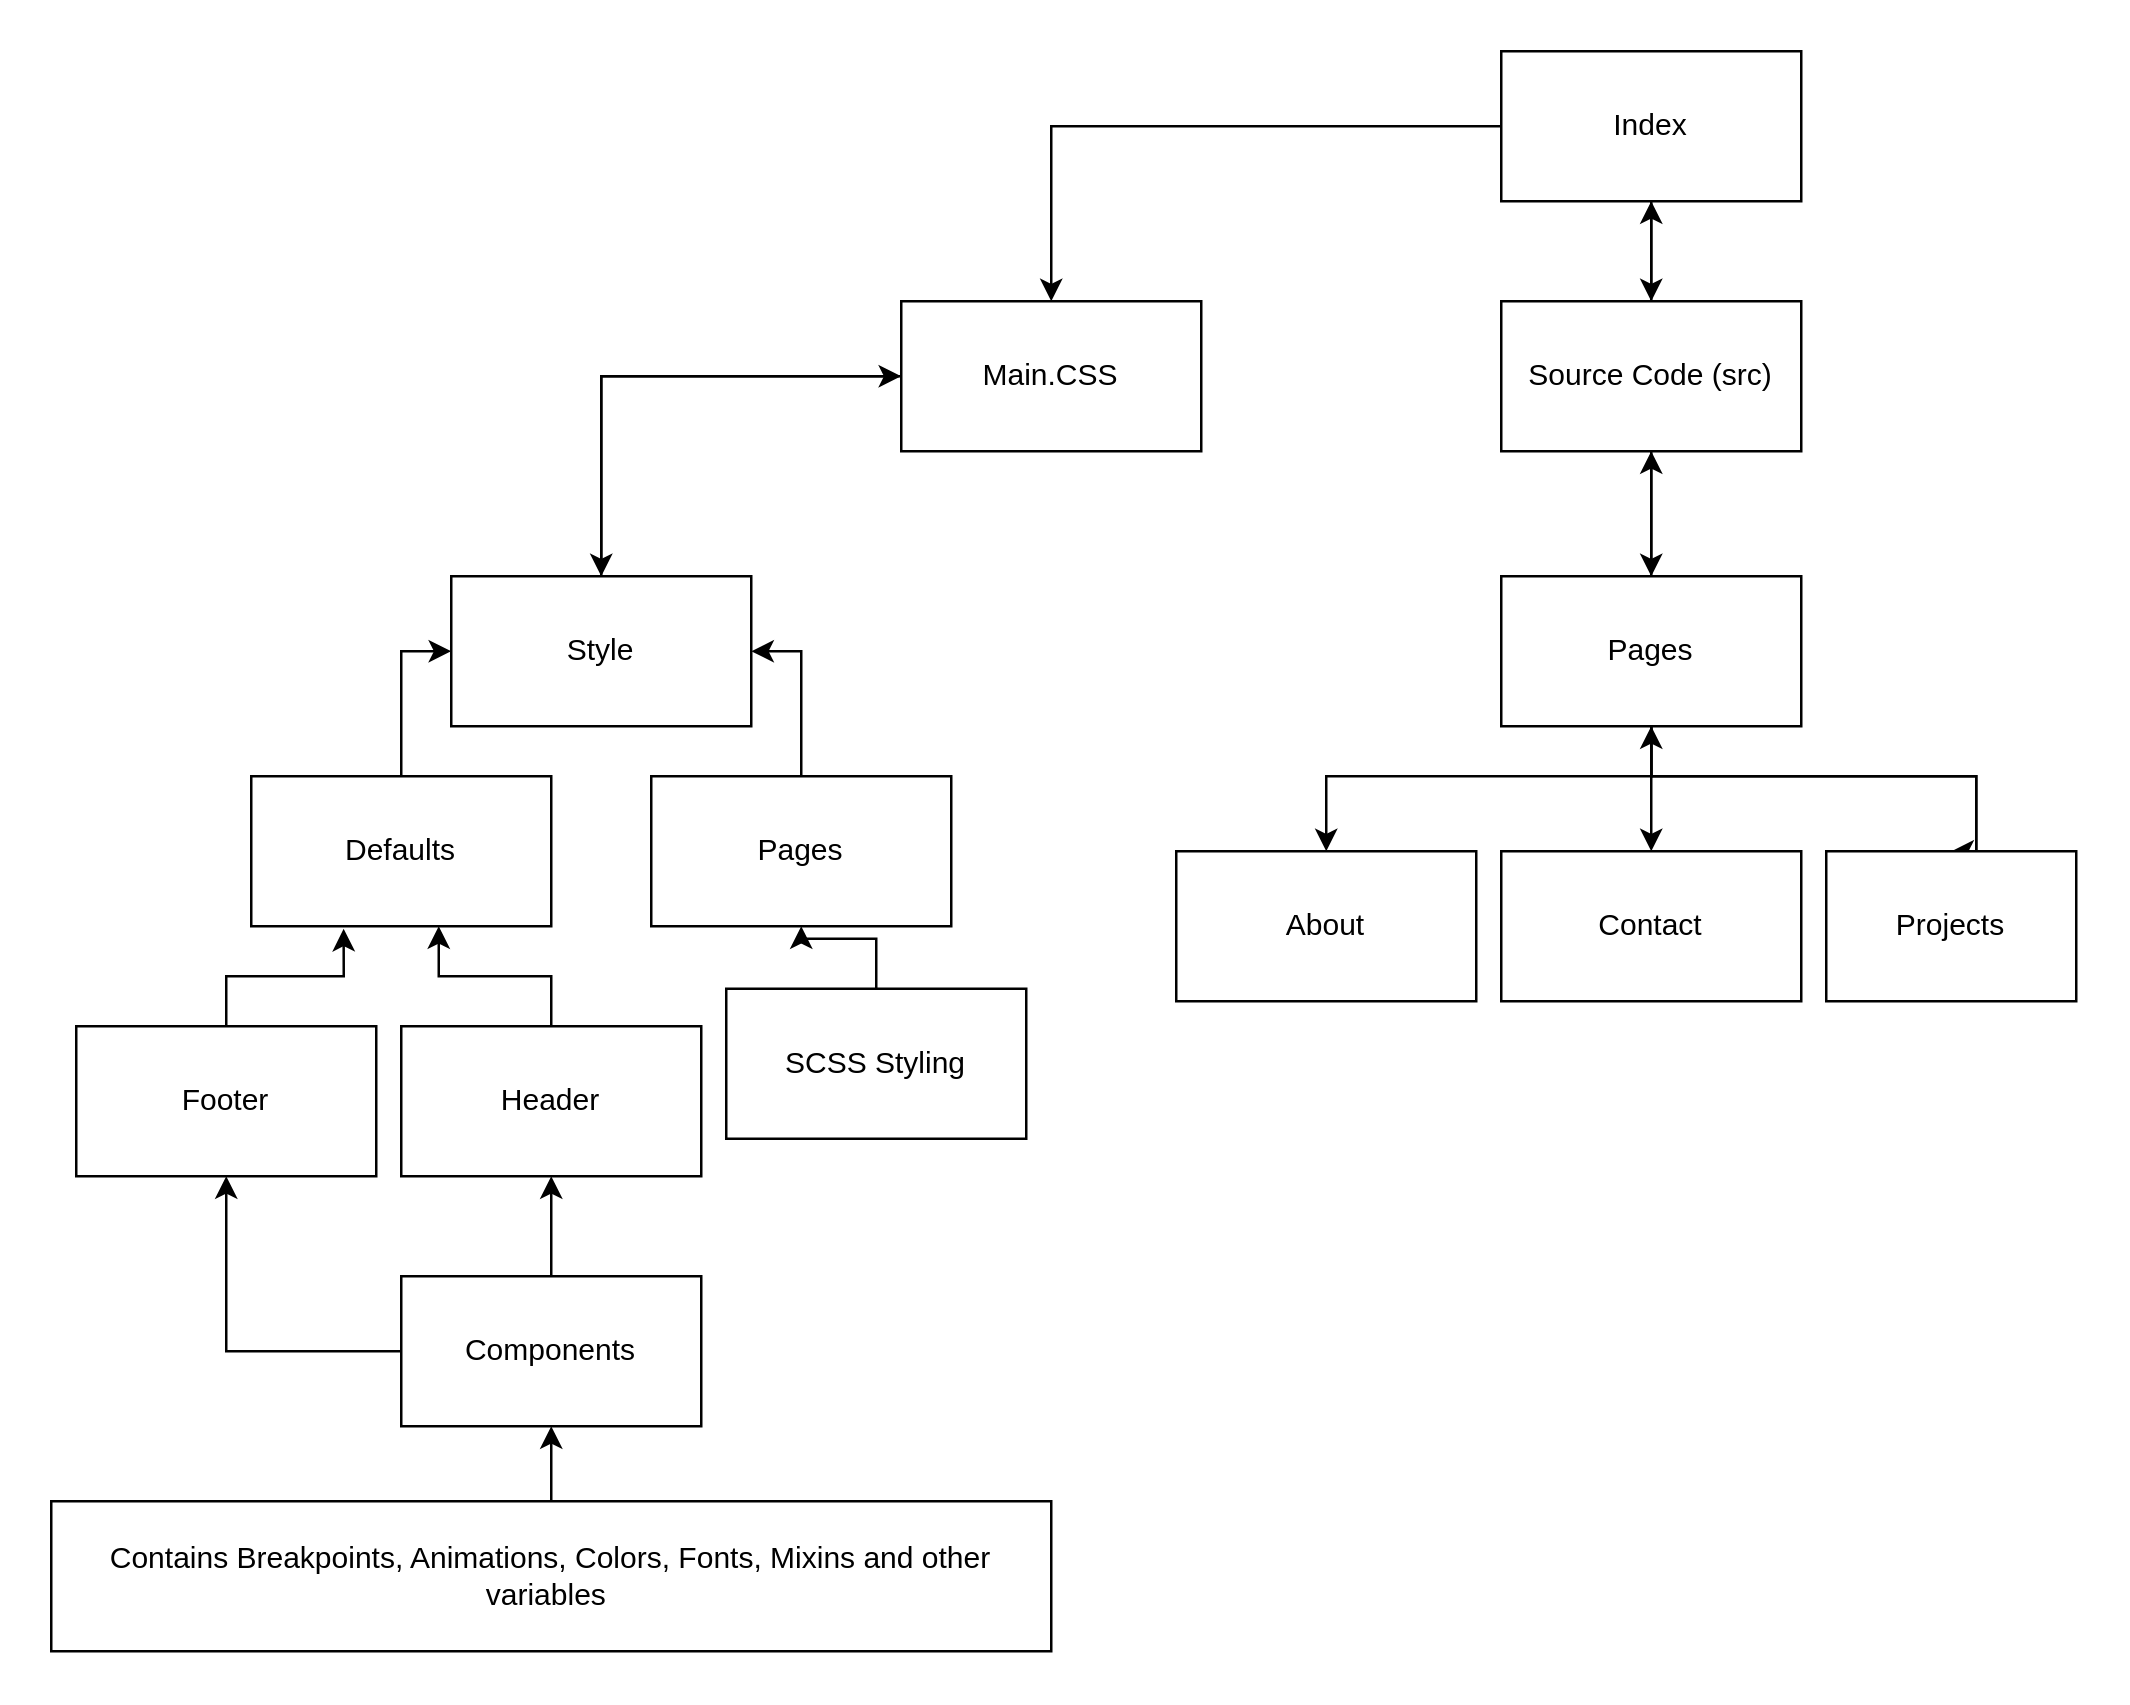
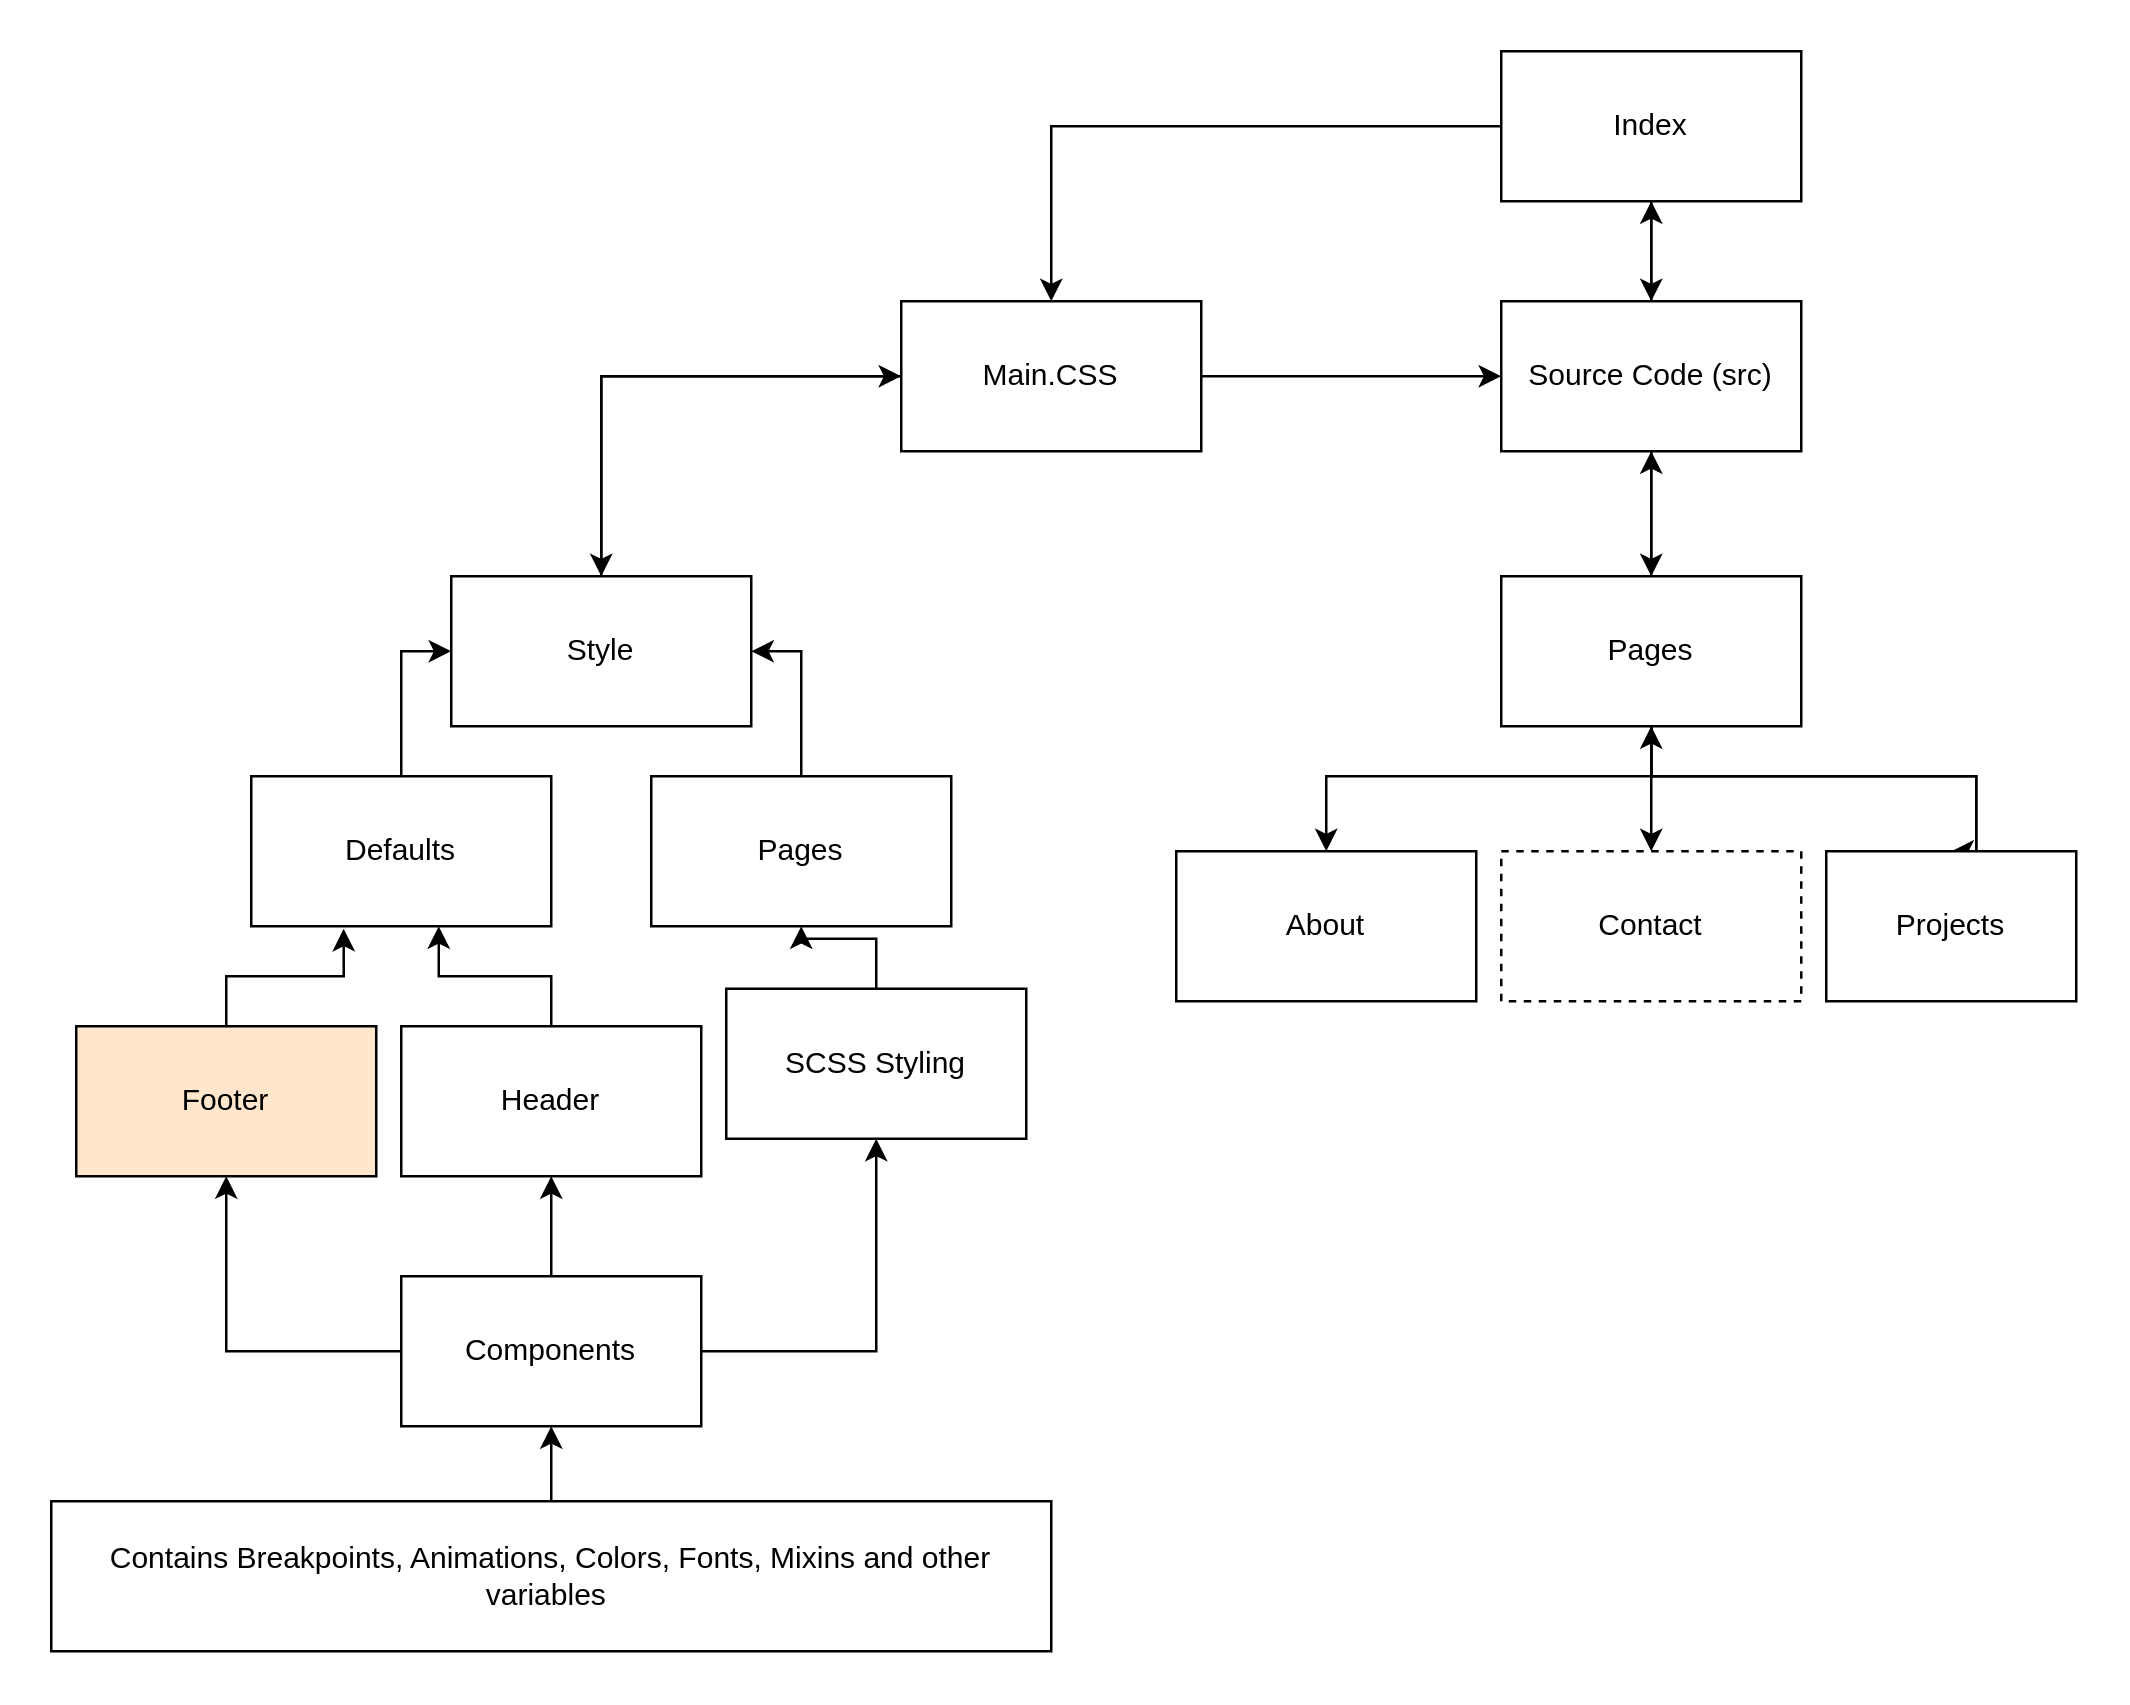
none -> (1343, 376)
(1651, 926) -> (1651, 926)
(226, 1101) -> (226, 1101)
none -> (876, 1341)
